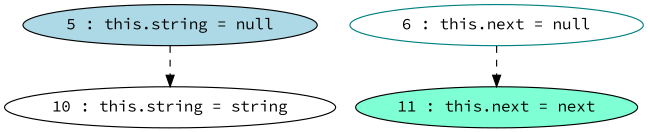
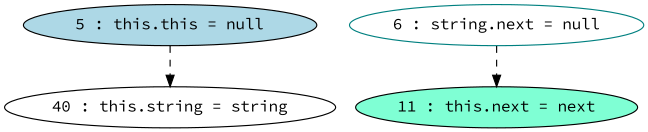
(170, 25) -> (170, 25)
(497, 25) -> (497, 25)
(170, 107) -> (170, 107)
